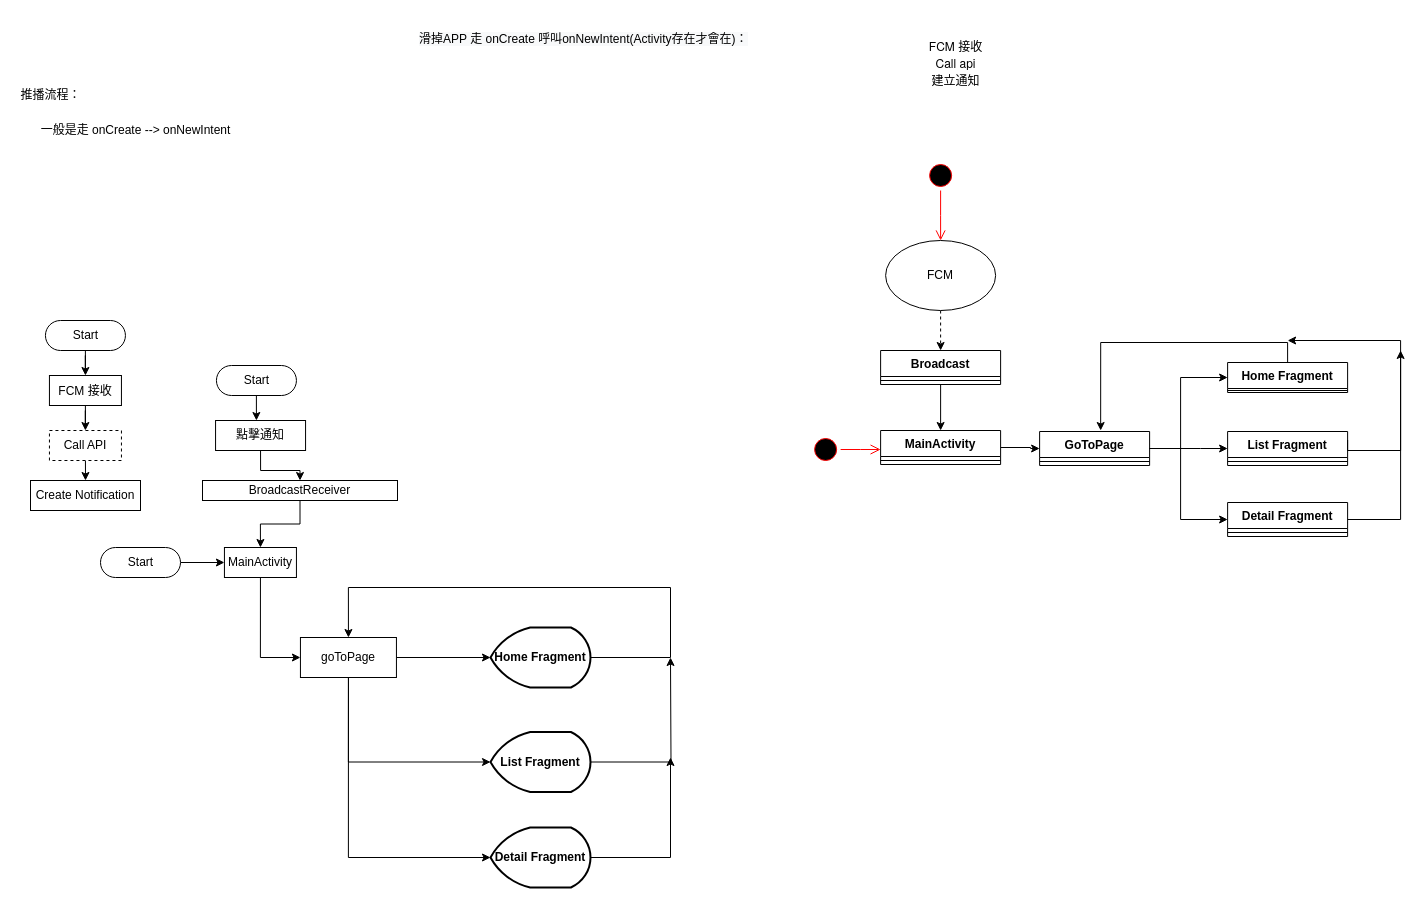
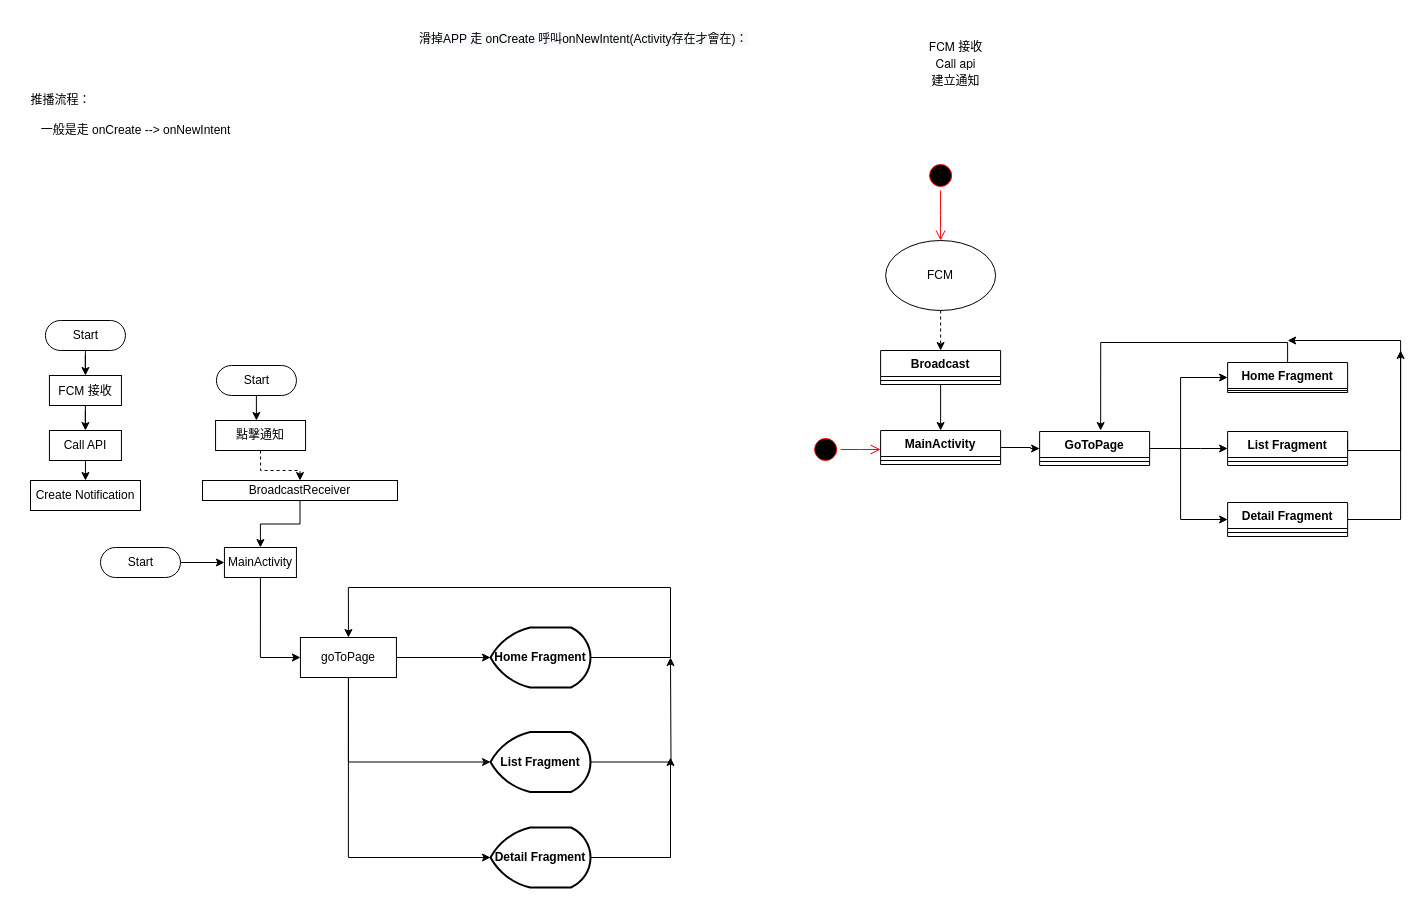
(51, 96) -> (61, 101)
(85, 446) -> (85, 446)
(271, 471) -> (271, 471)
